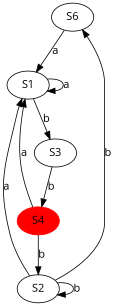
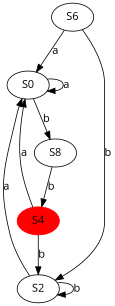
(28, 85) -> (28, 85)
(55, 153) -> (55, 153)
(105, 167) -> (105, 159)
